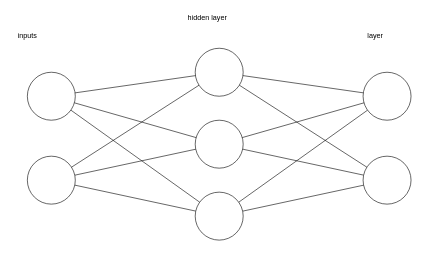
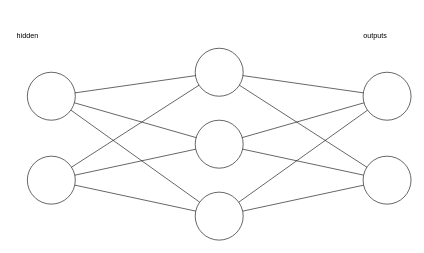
(207, 18) -> none
(28, 36) -> (28, 36)
(376, 36) -> (376, 36)
